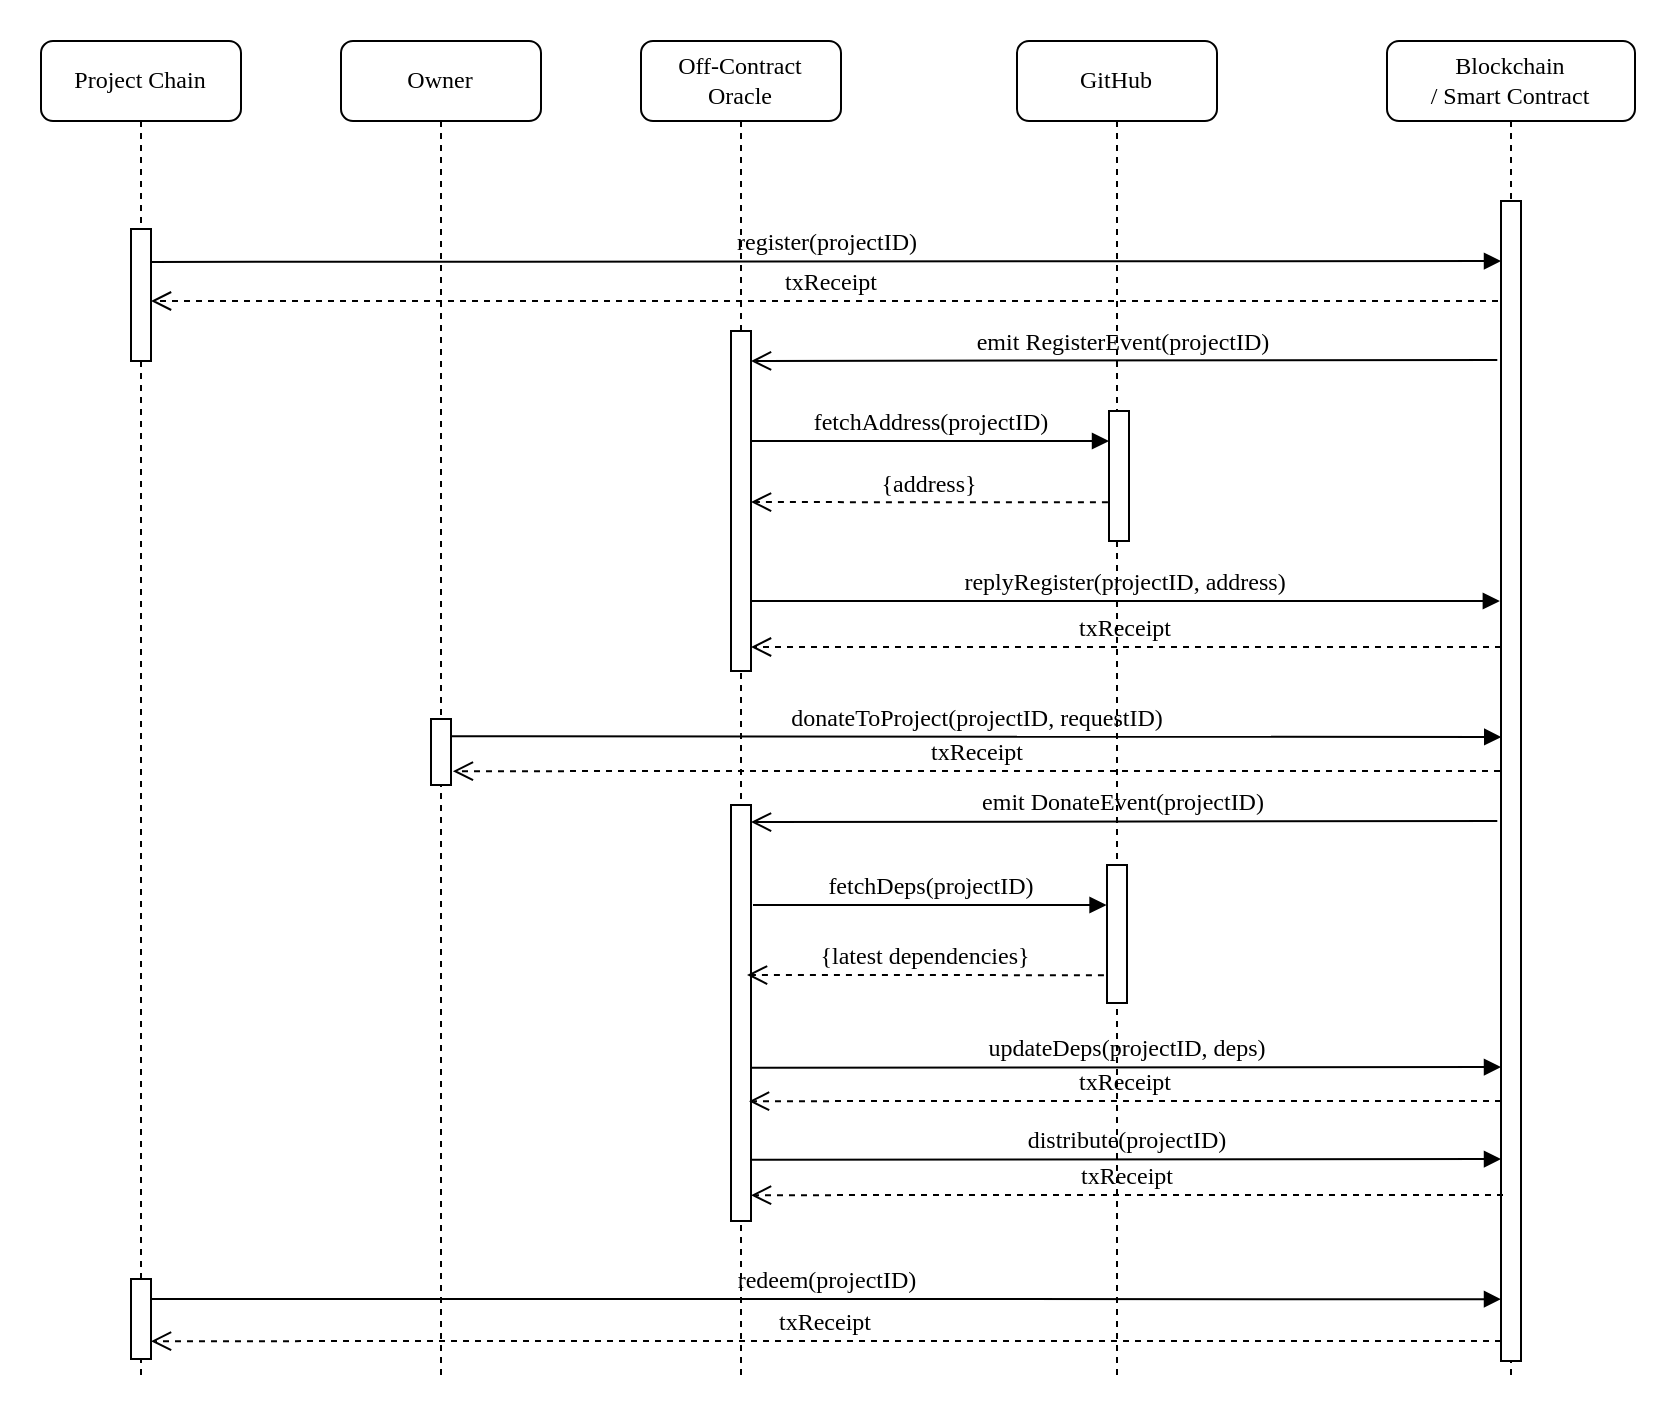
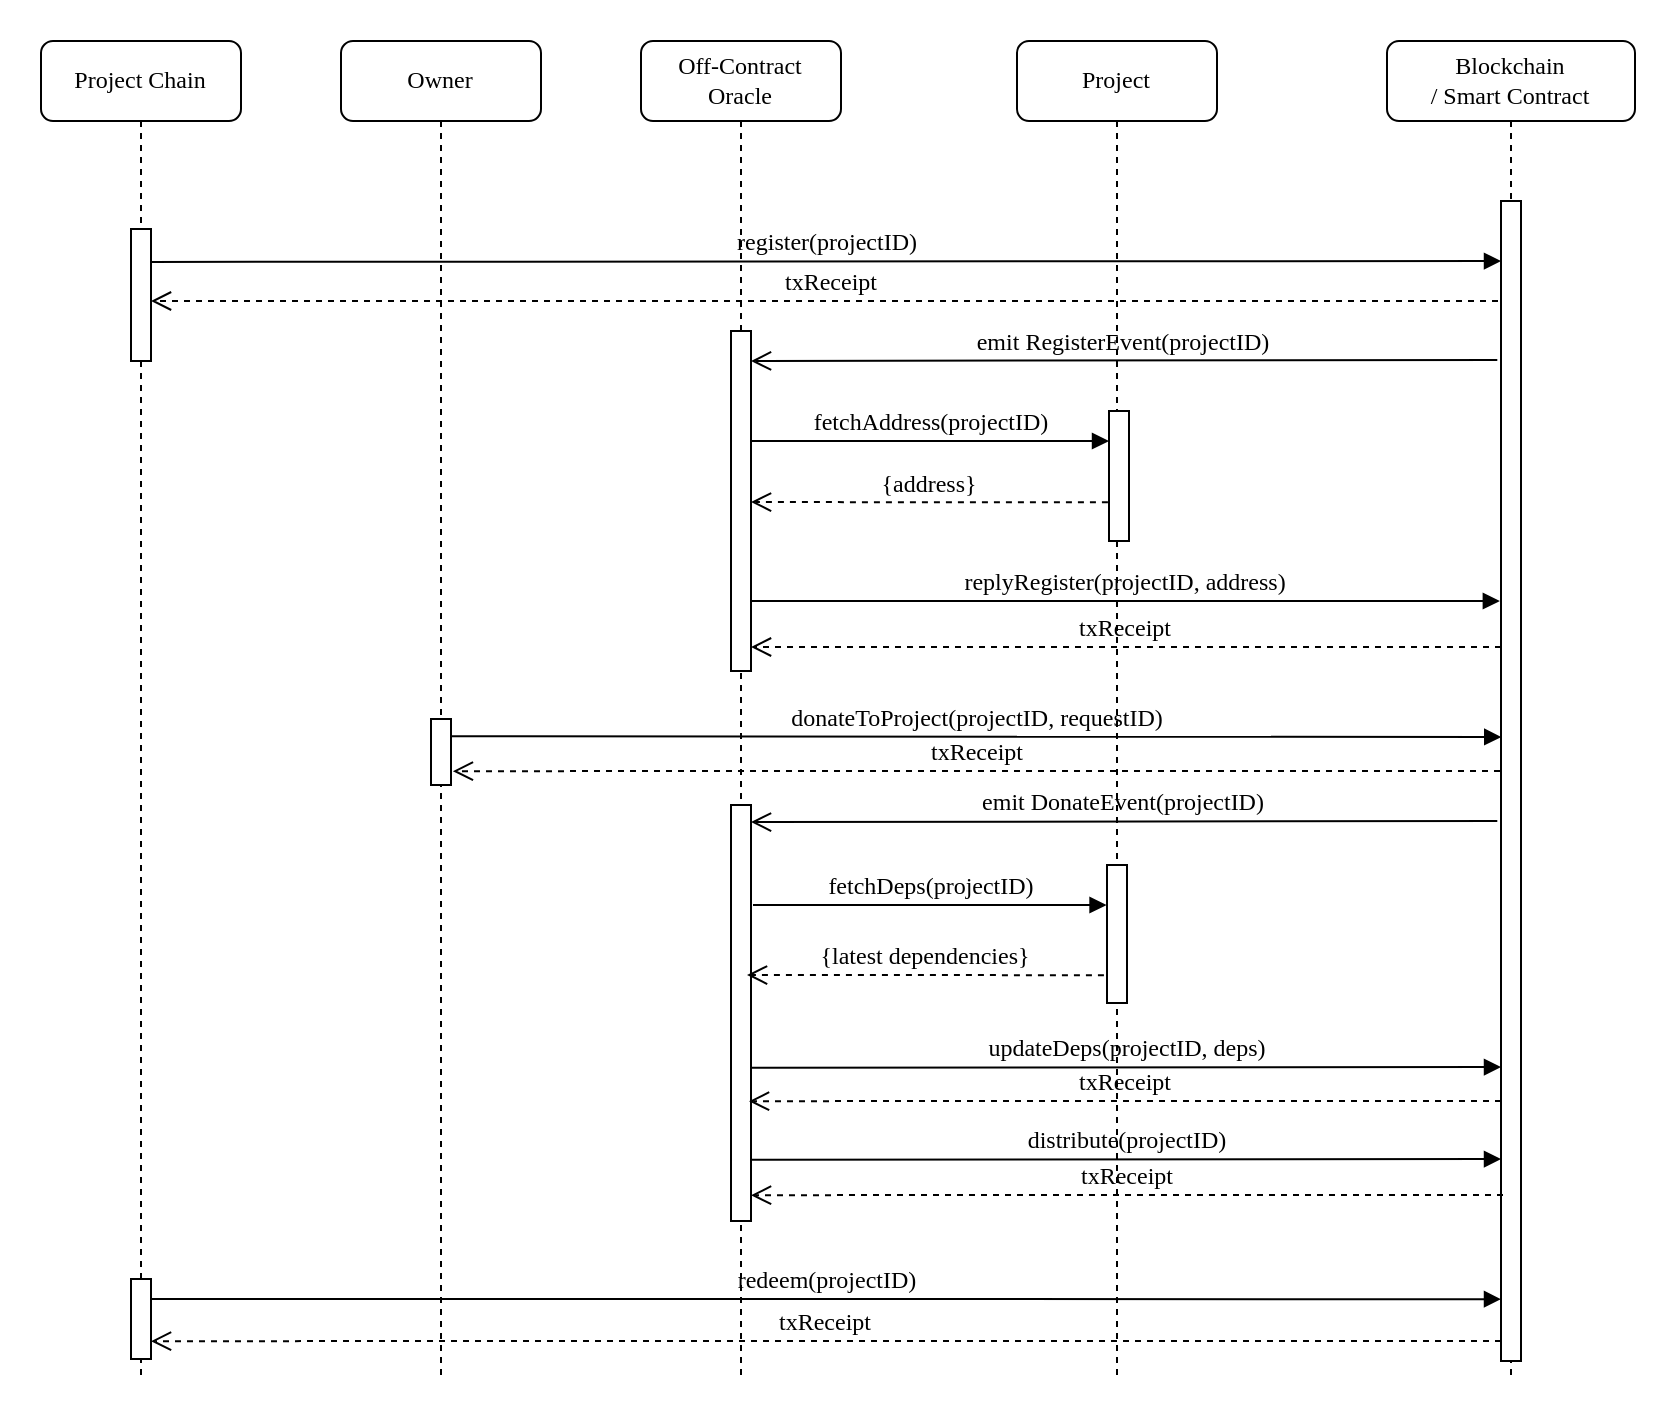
(1117, 81) -> (1117, 81)
